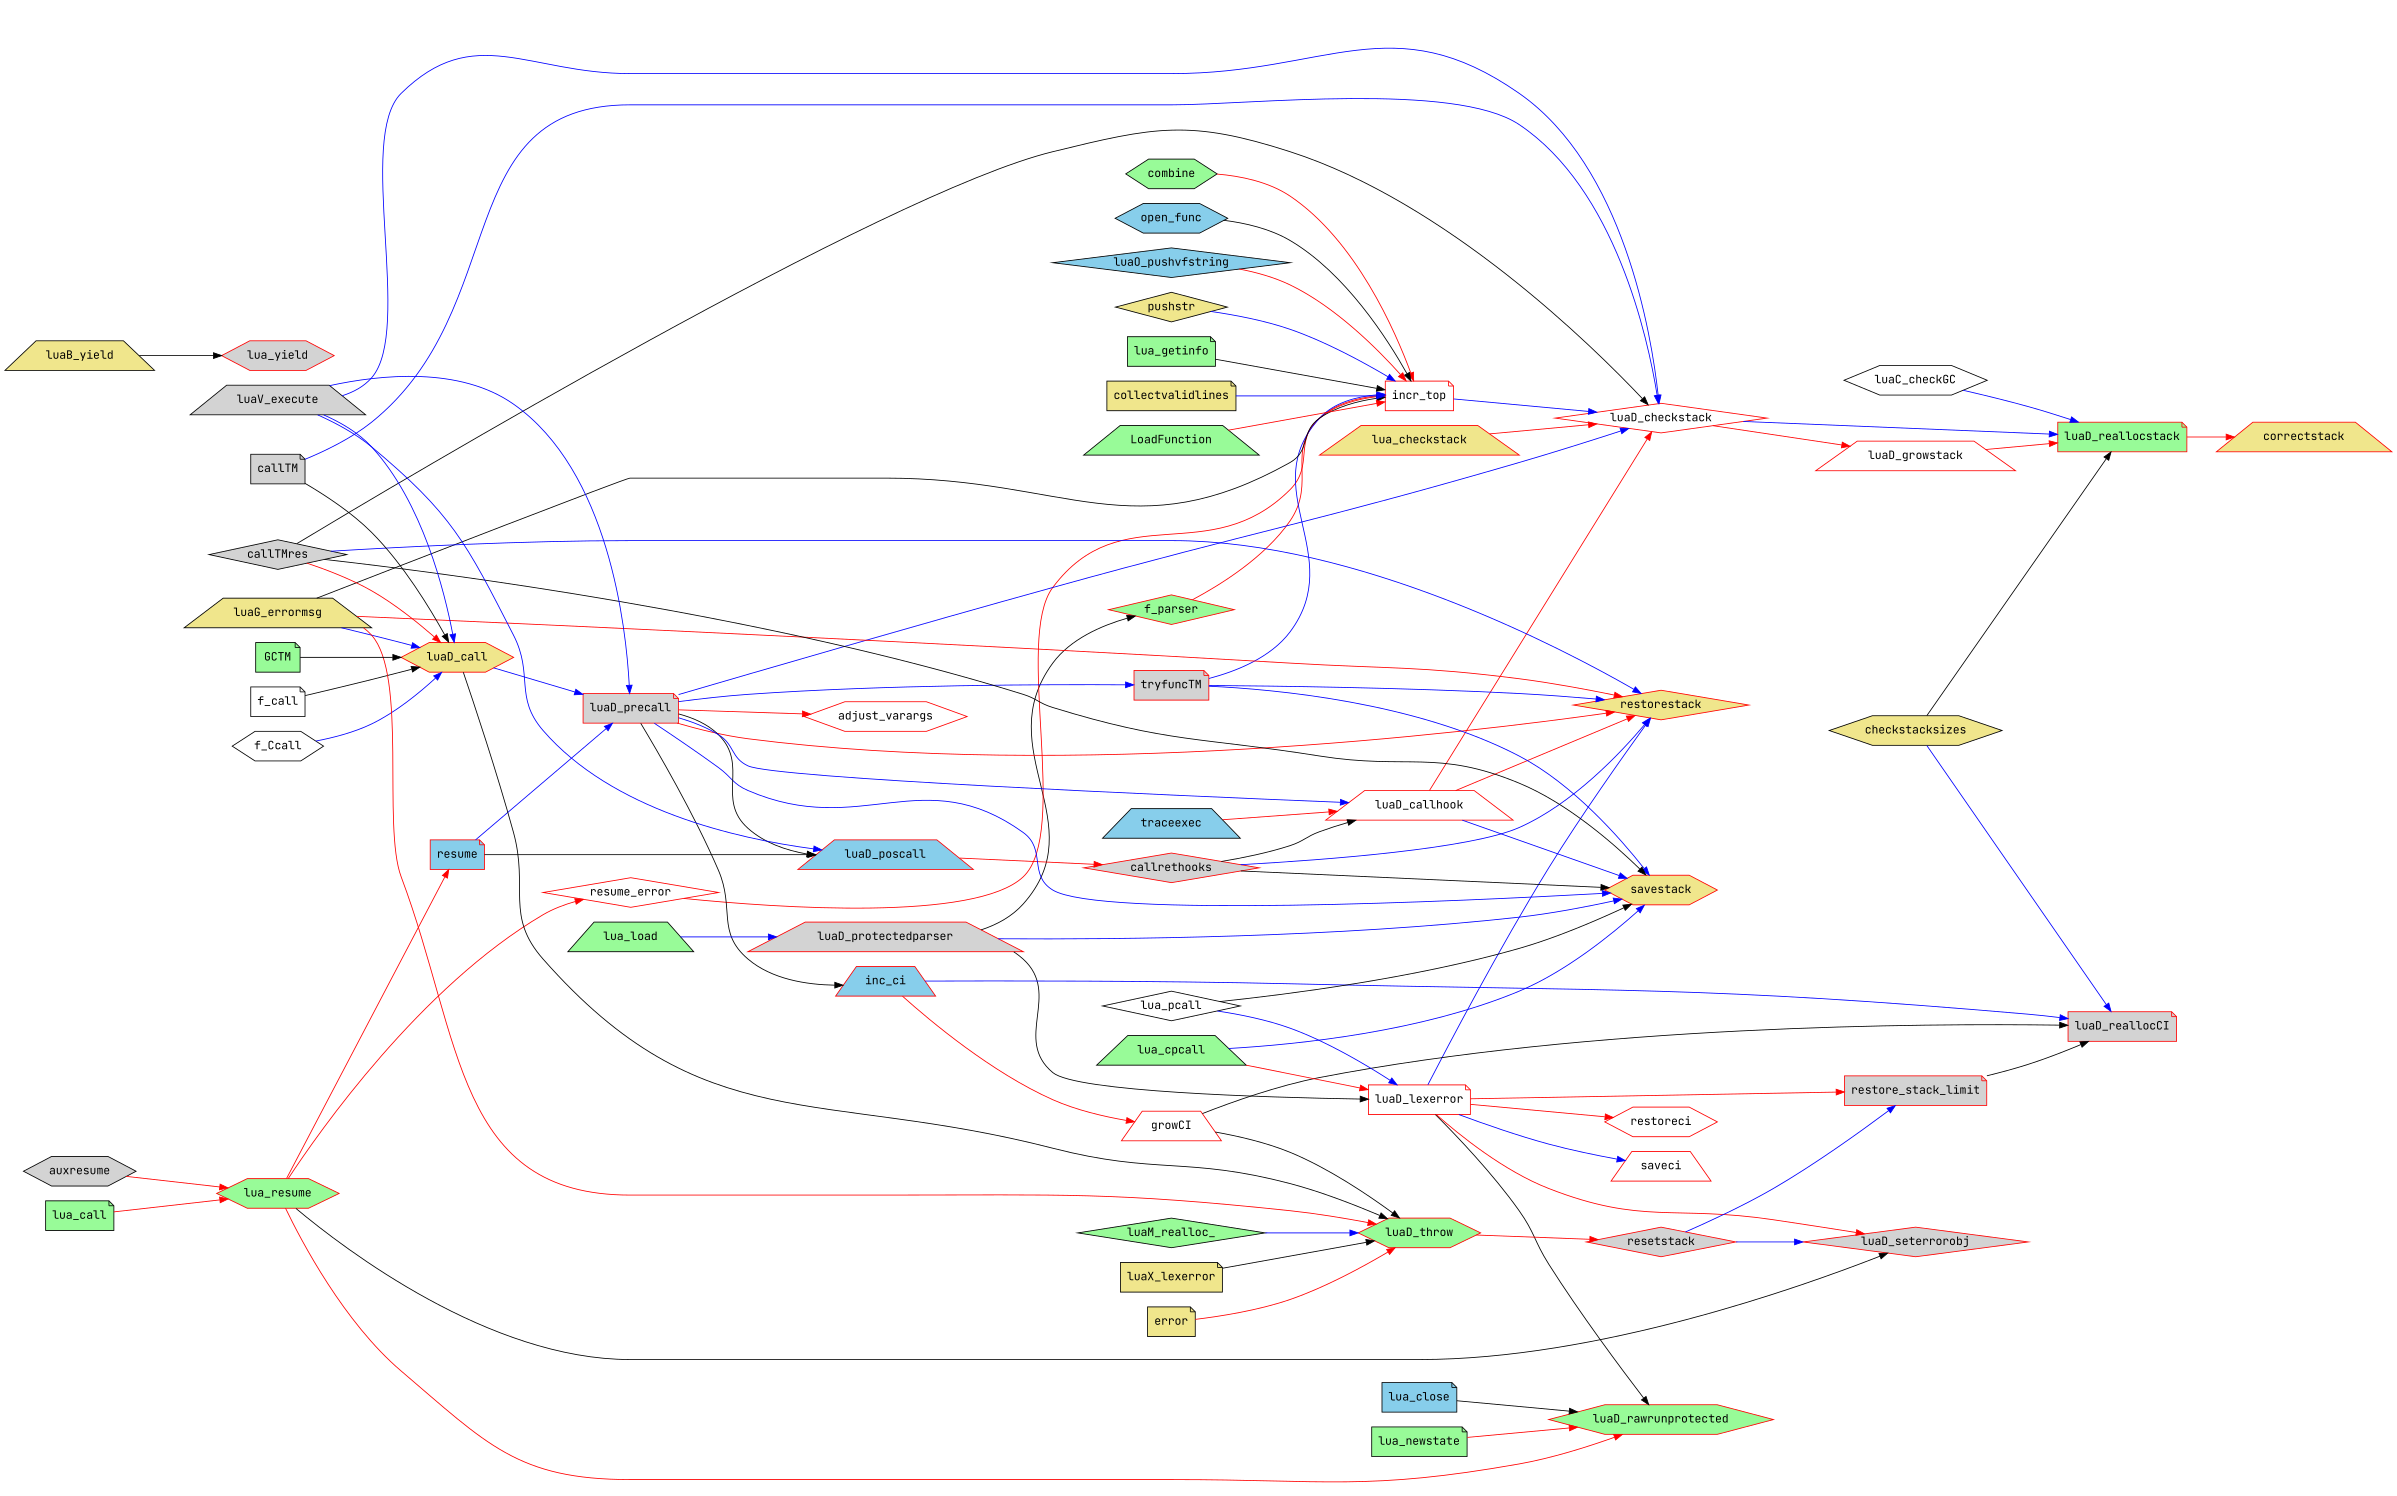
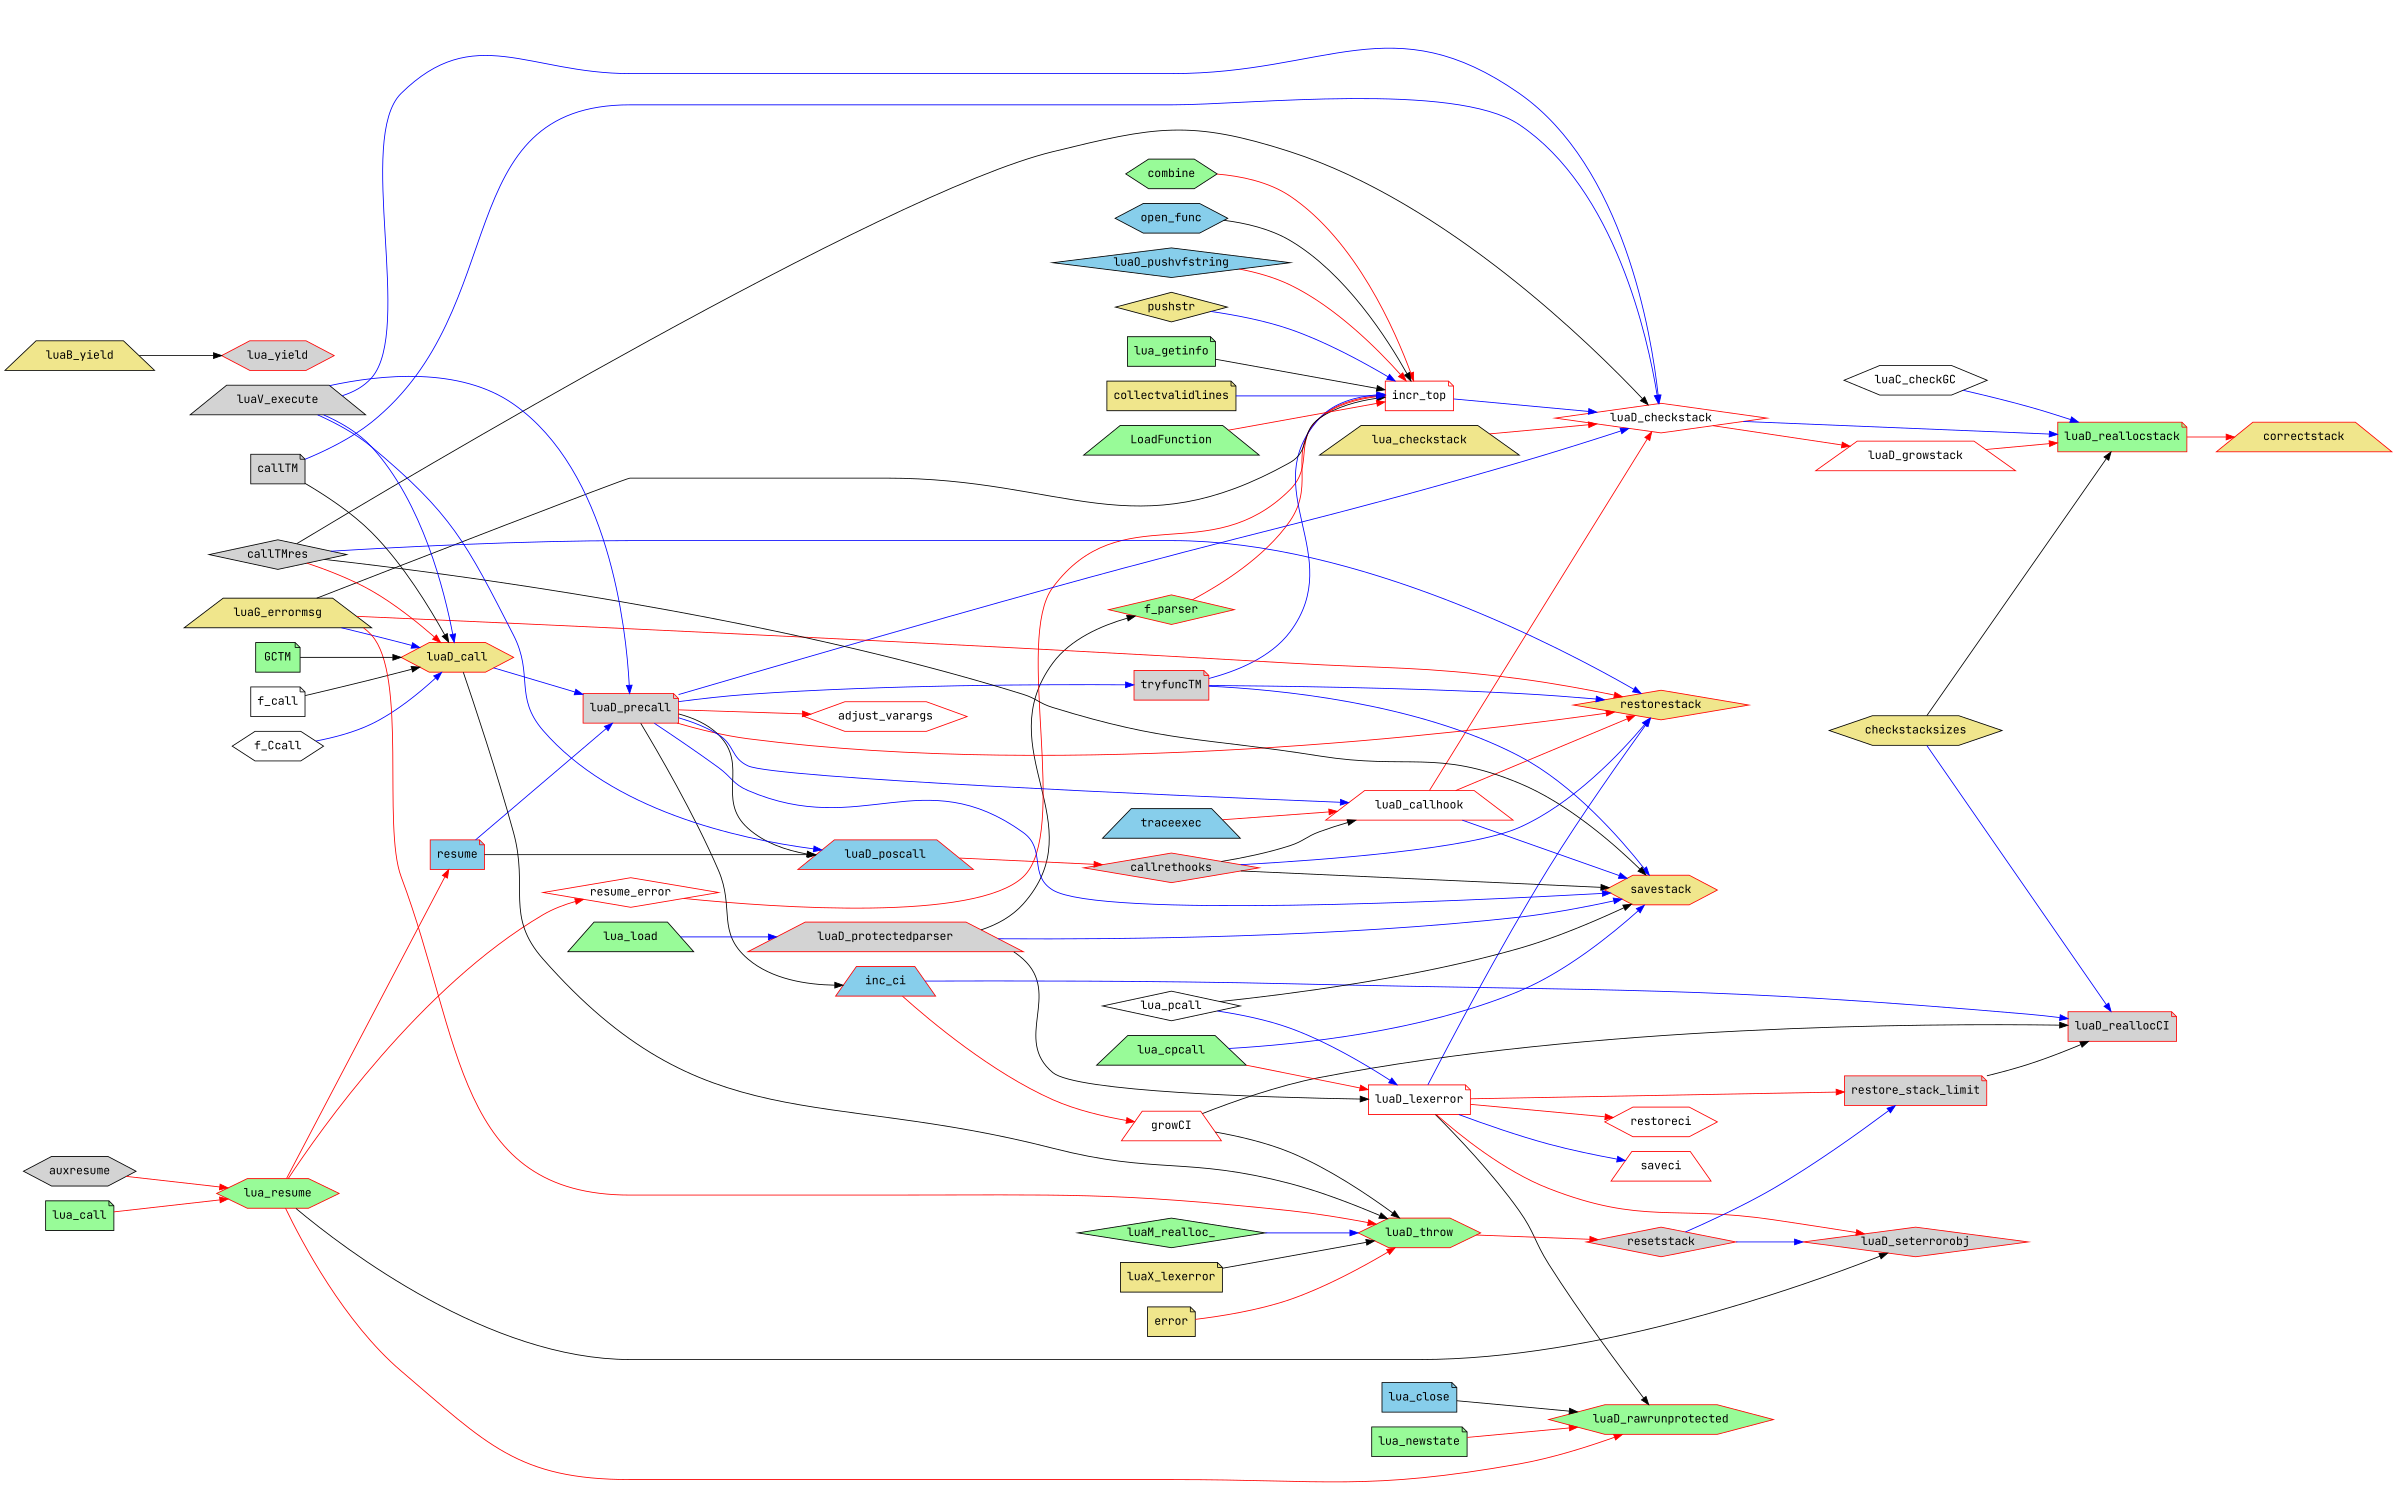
(1419, 440) -> (1419, 440)
